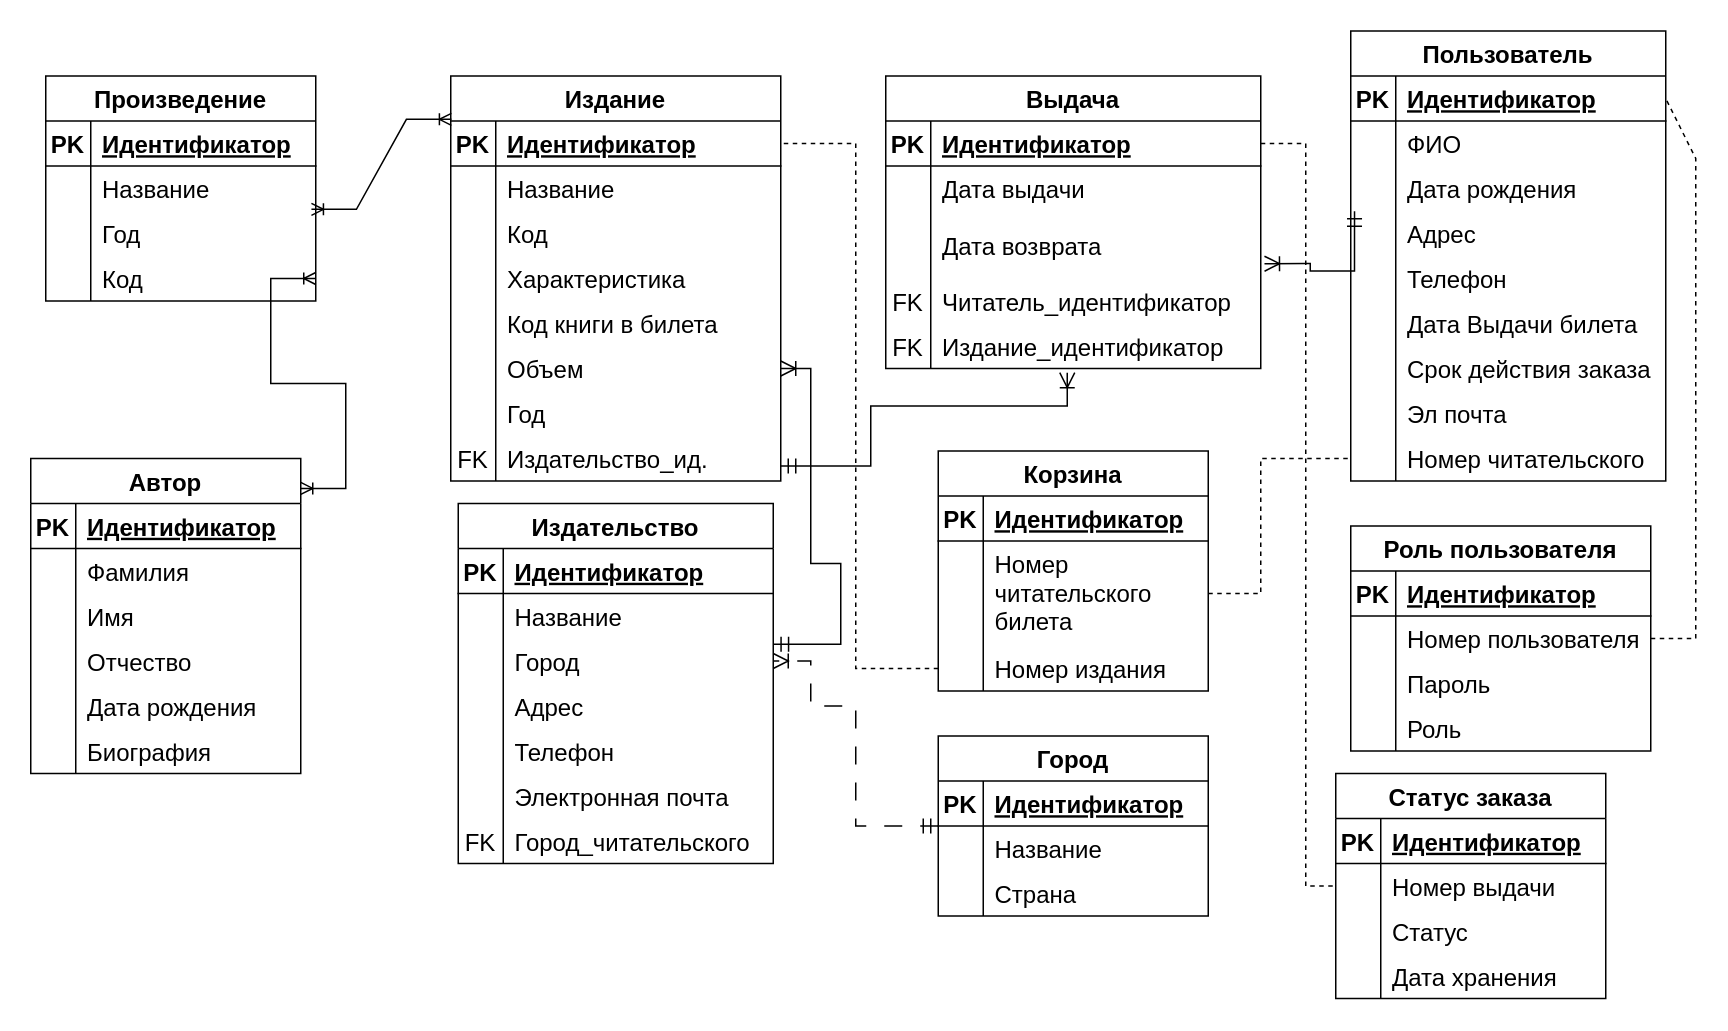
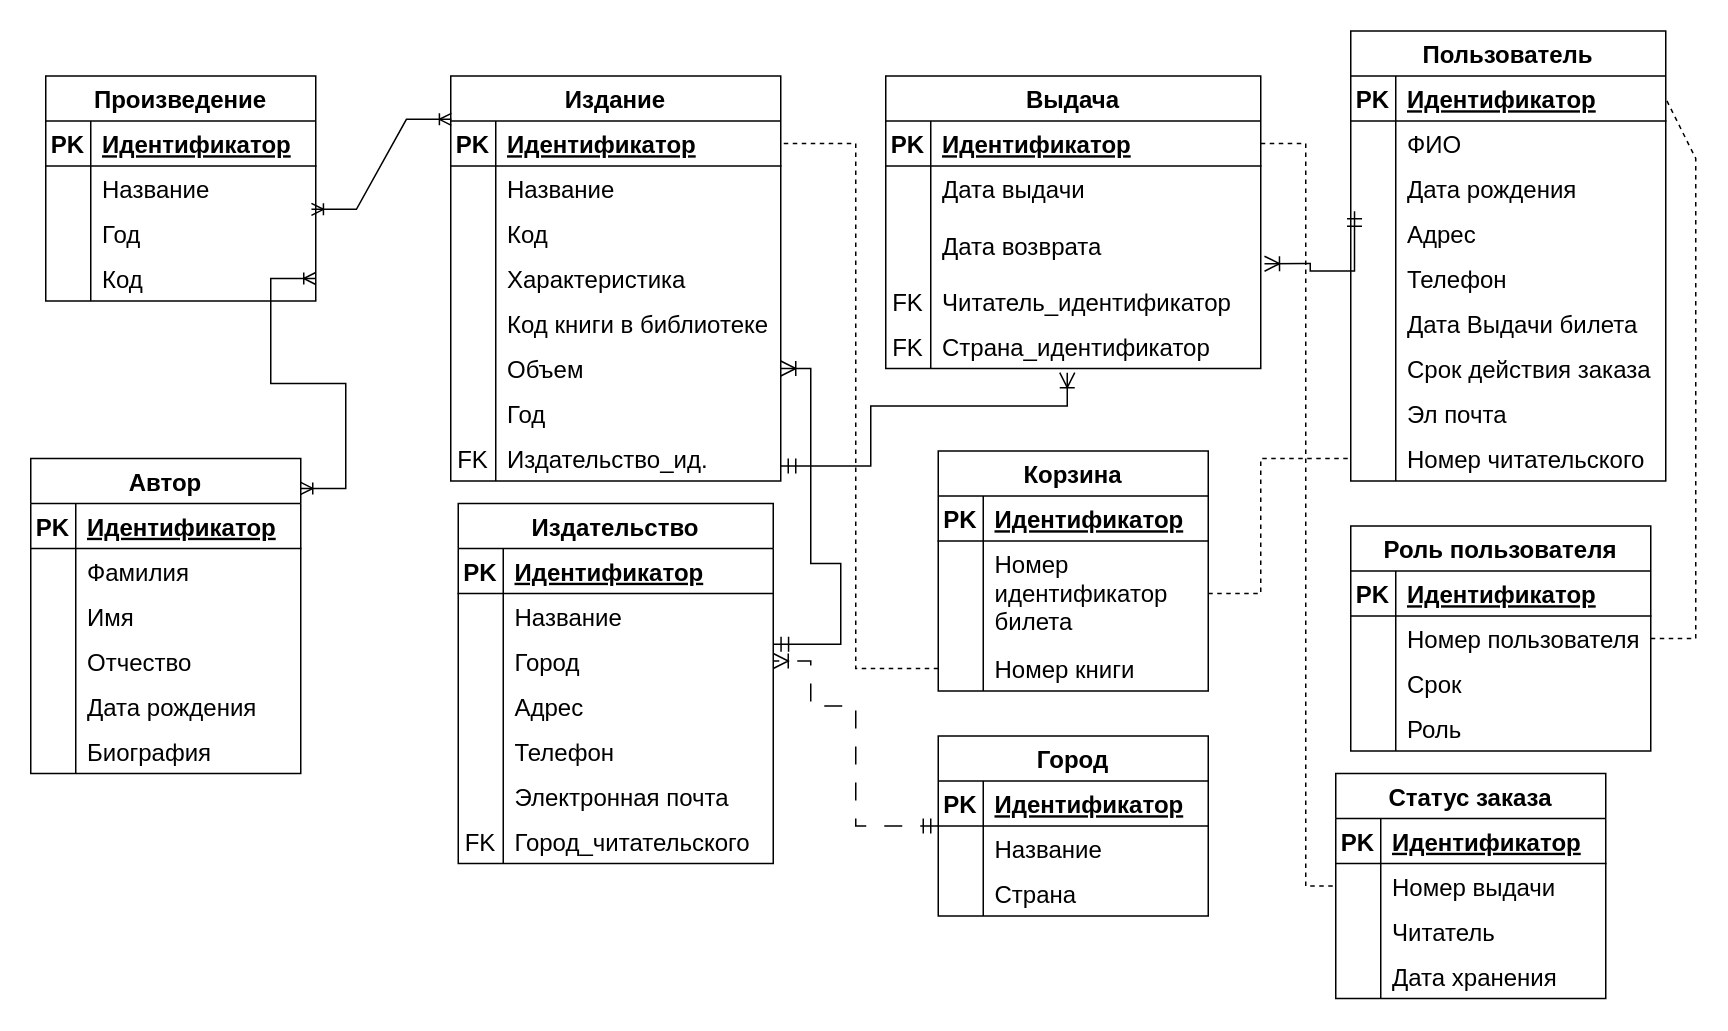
(619, 325) -> (645, 325)
(1083, 348) -> (1076, 348)
(1102, 593) -> (1102, 593)
(1079, 670) -> (1065, 670)
(1447, 685) -> (1434, 685)
(1432, 933) -> (1446, 933)
